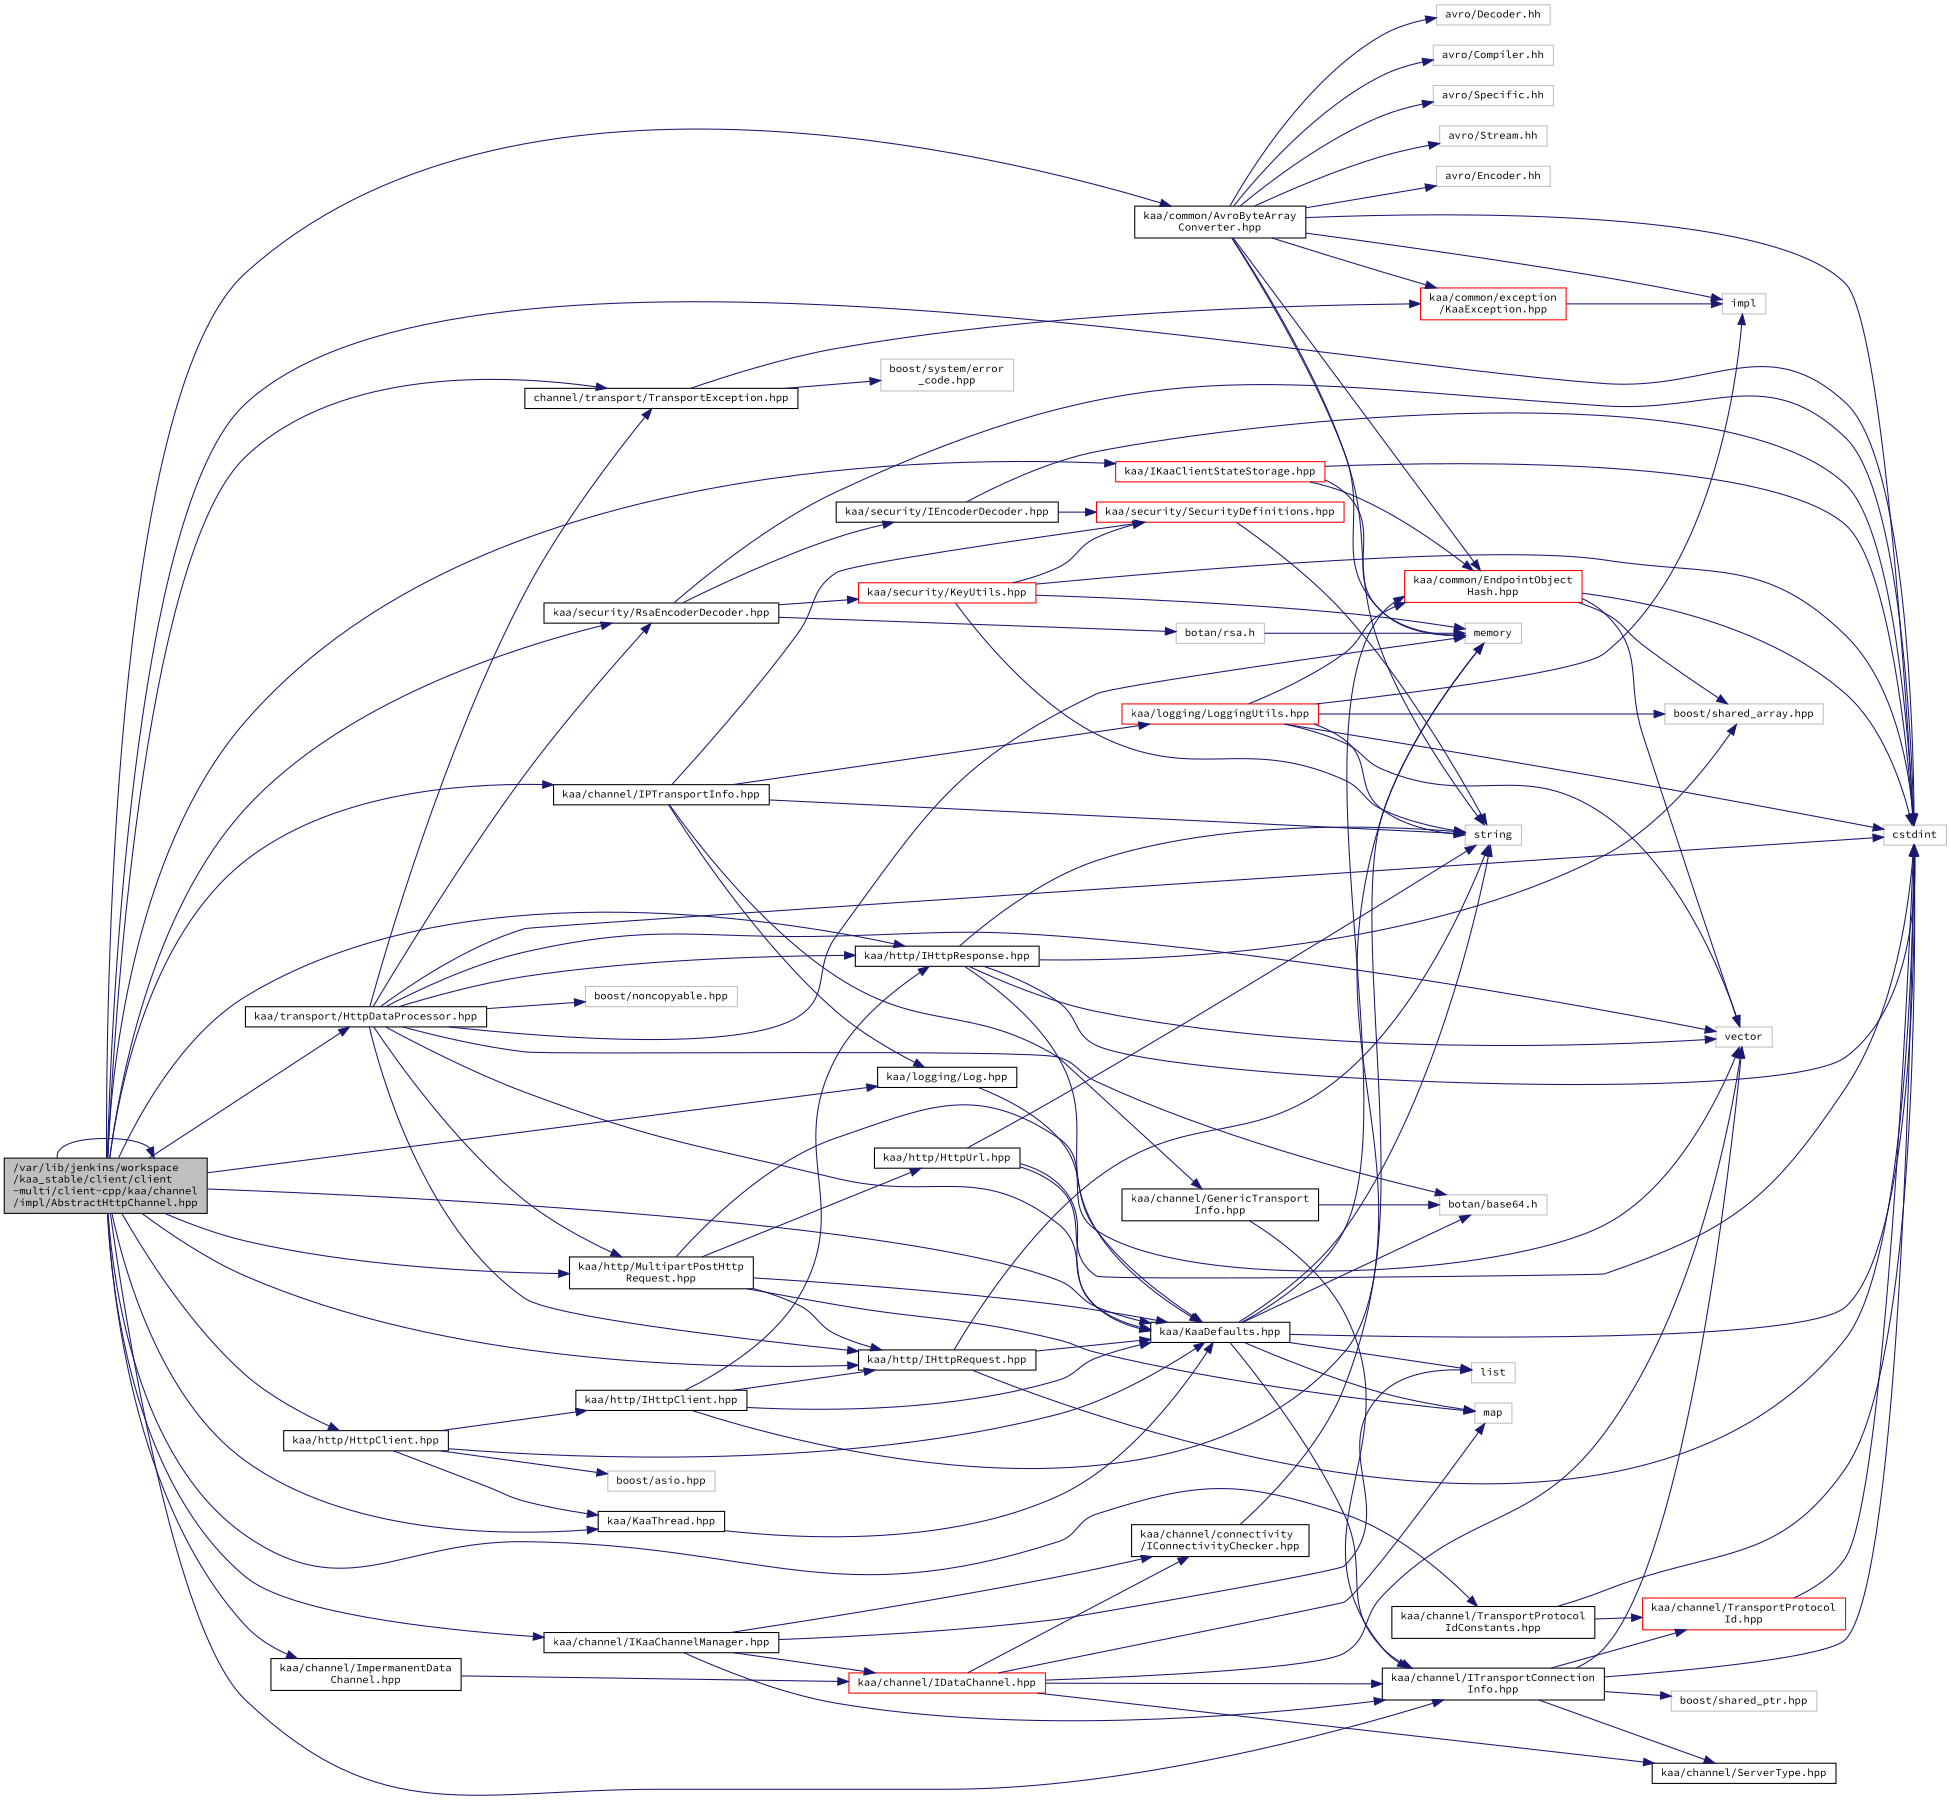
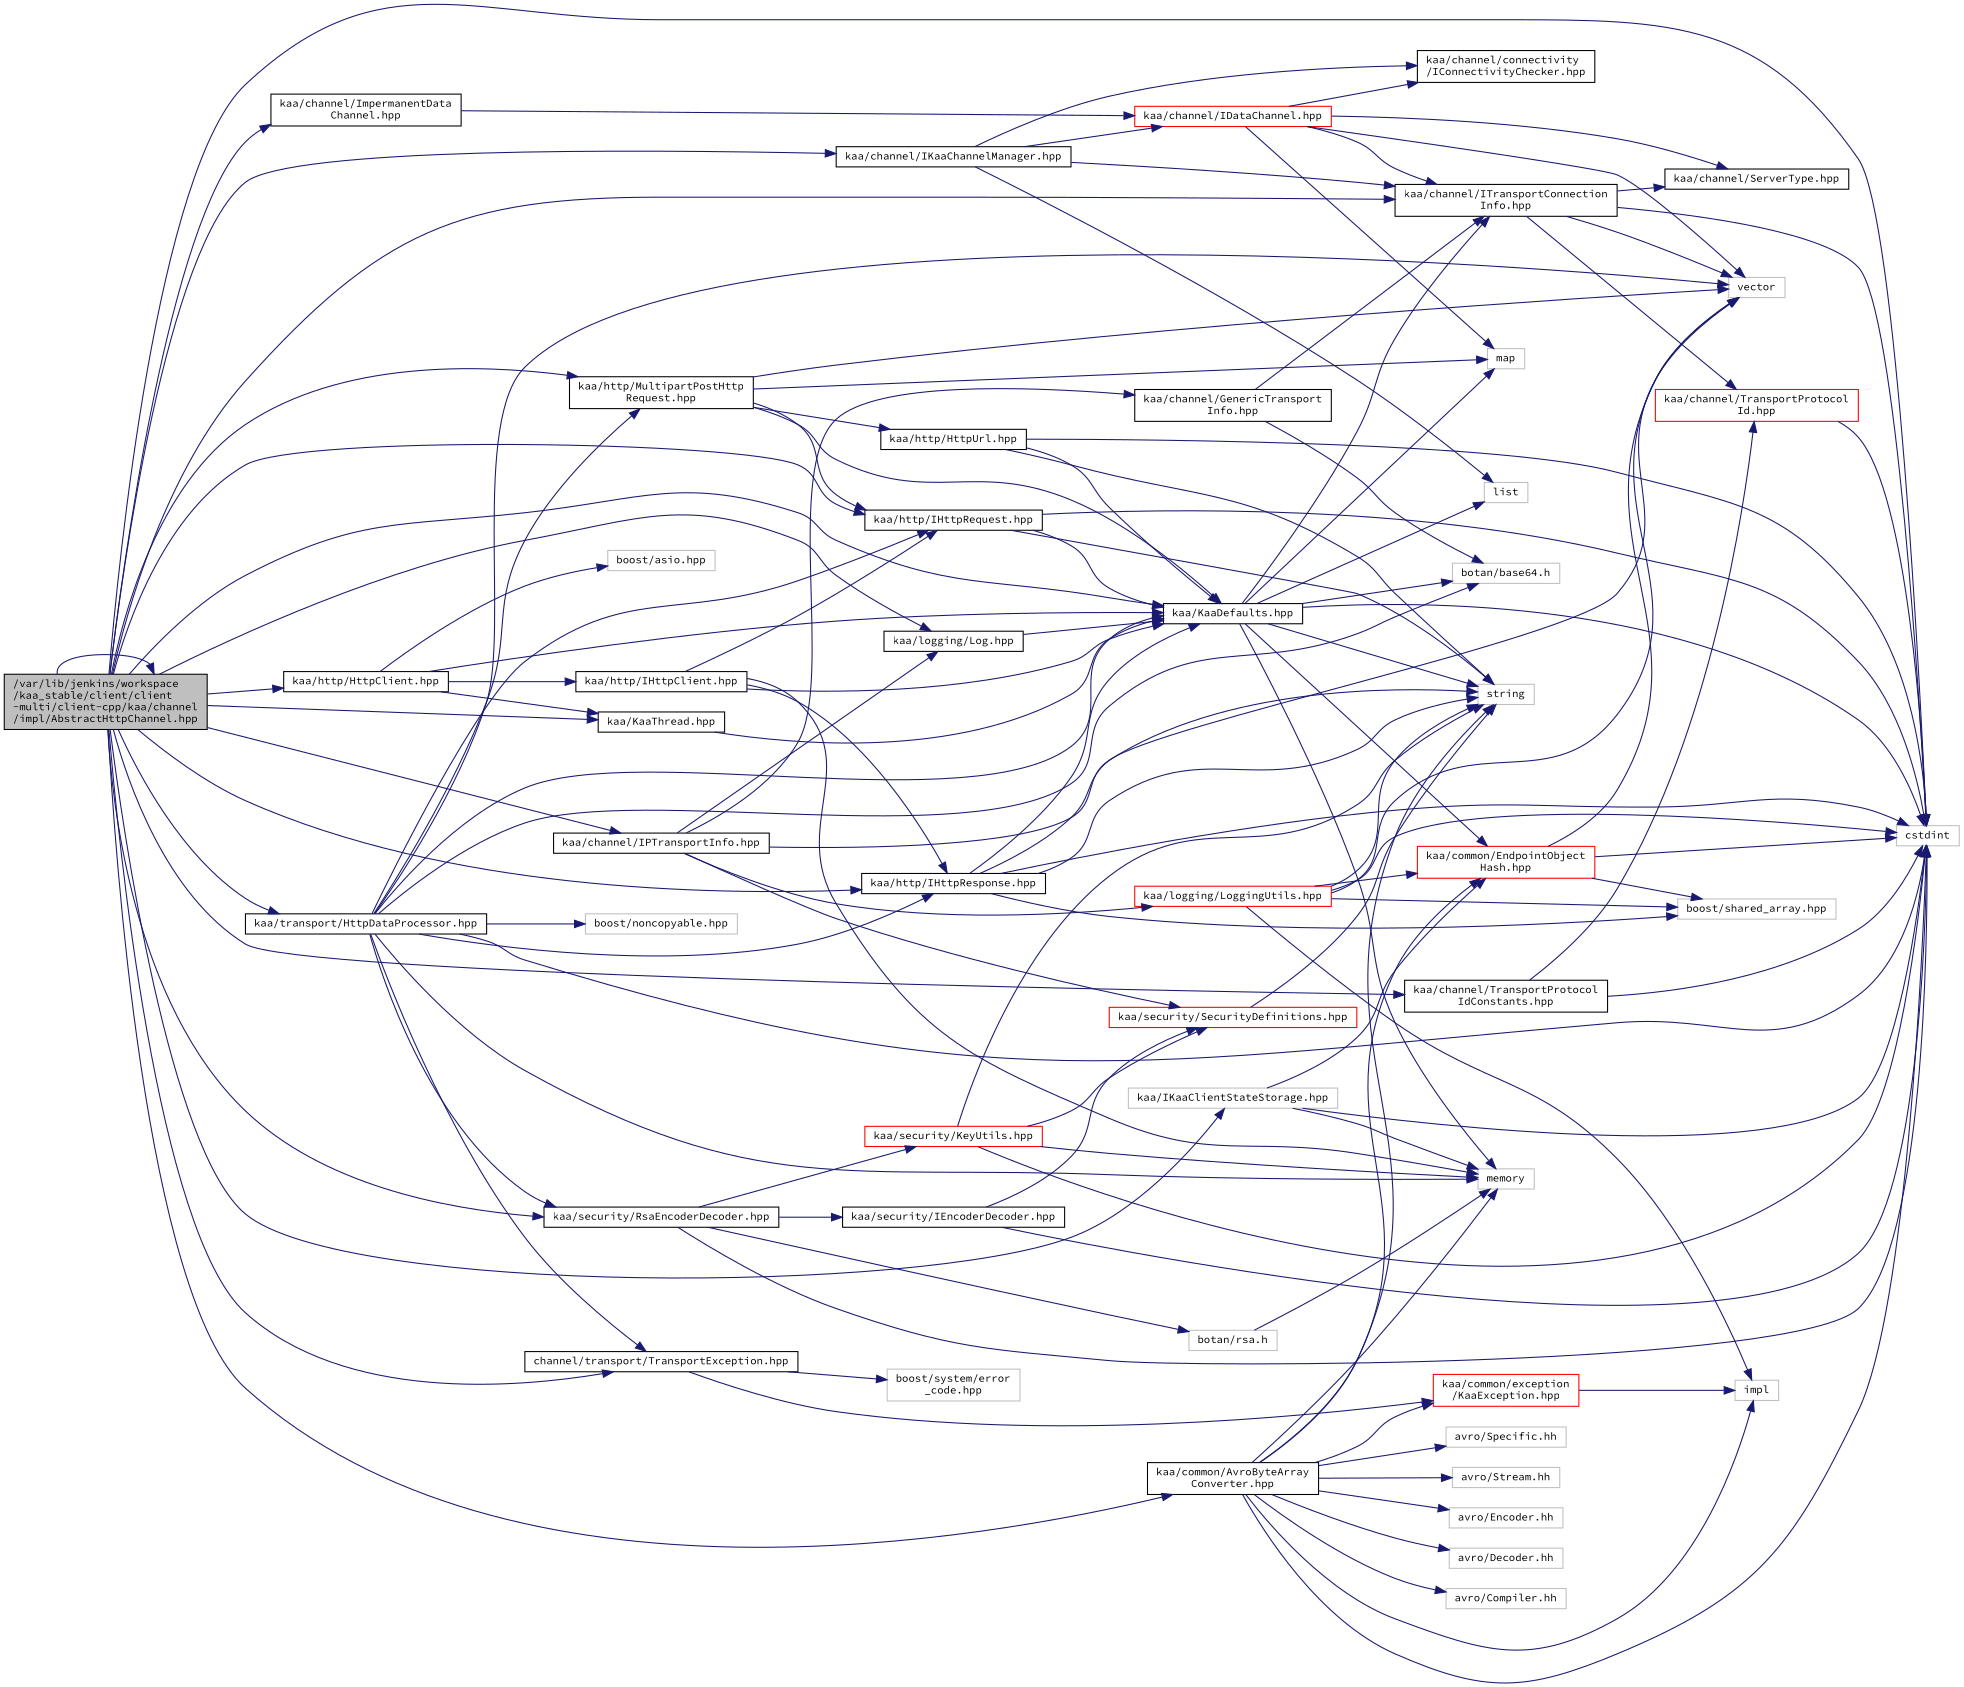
(1220, 472) -> (1233, 1098)
(1371, 1118) -> (1348, 853)
(1744, 1701) -> none
